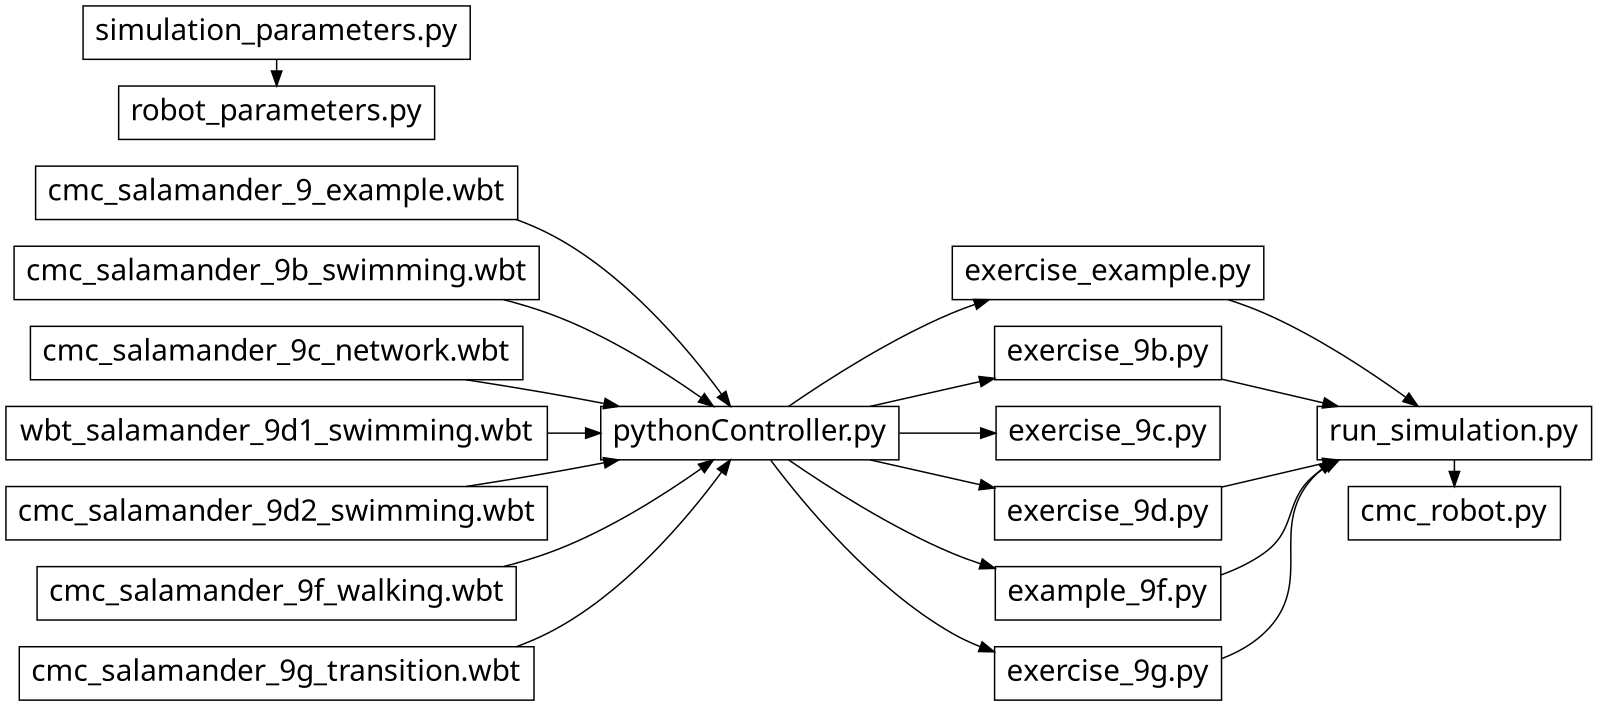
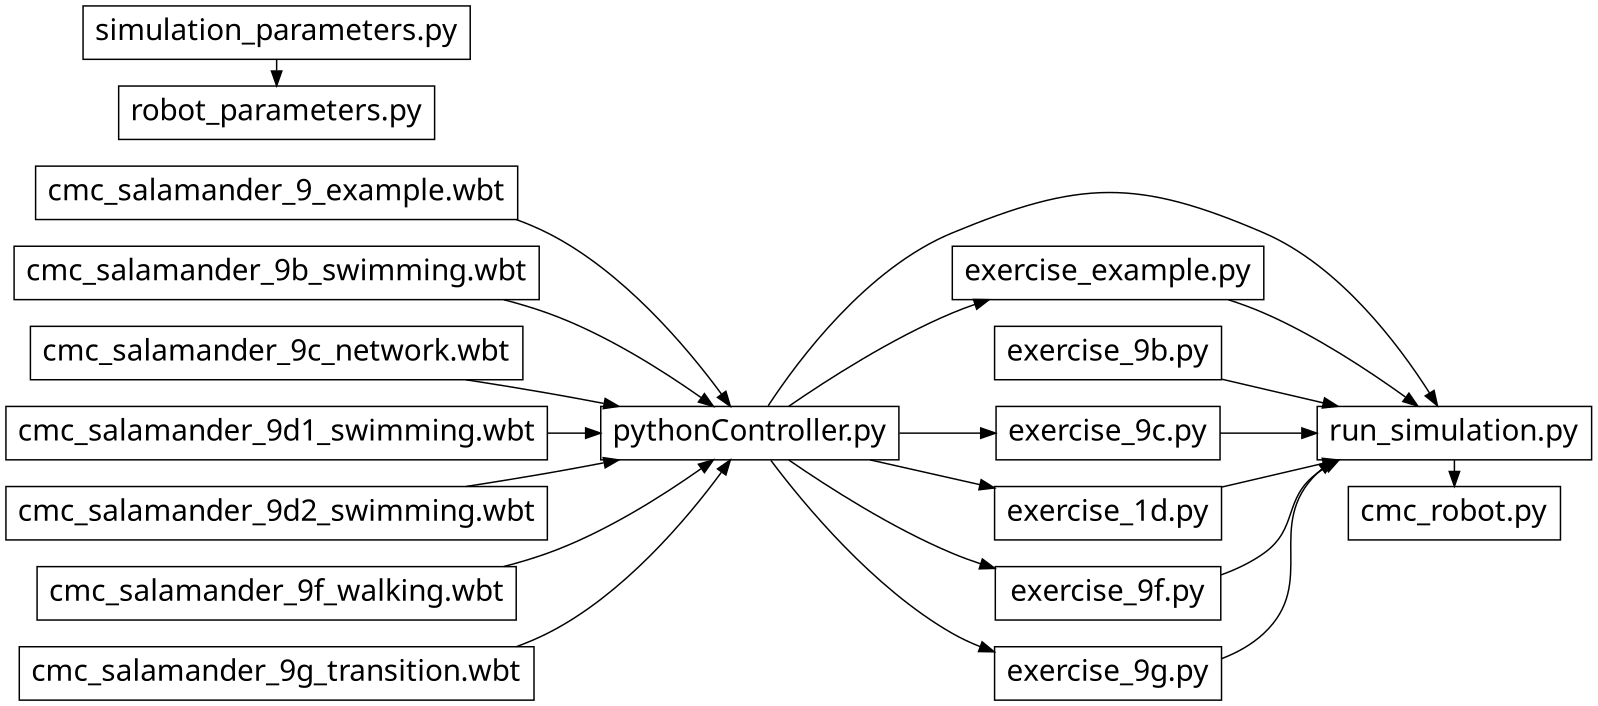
(925, 394) -> (1097, 193)
(277, 433) -> (277, 433)
none -> (1261, 433)
(1108, 513) -> (1108, 513)
(1108, 593) -> (1108, 593)
